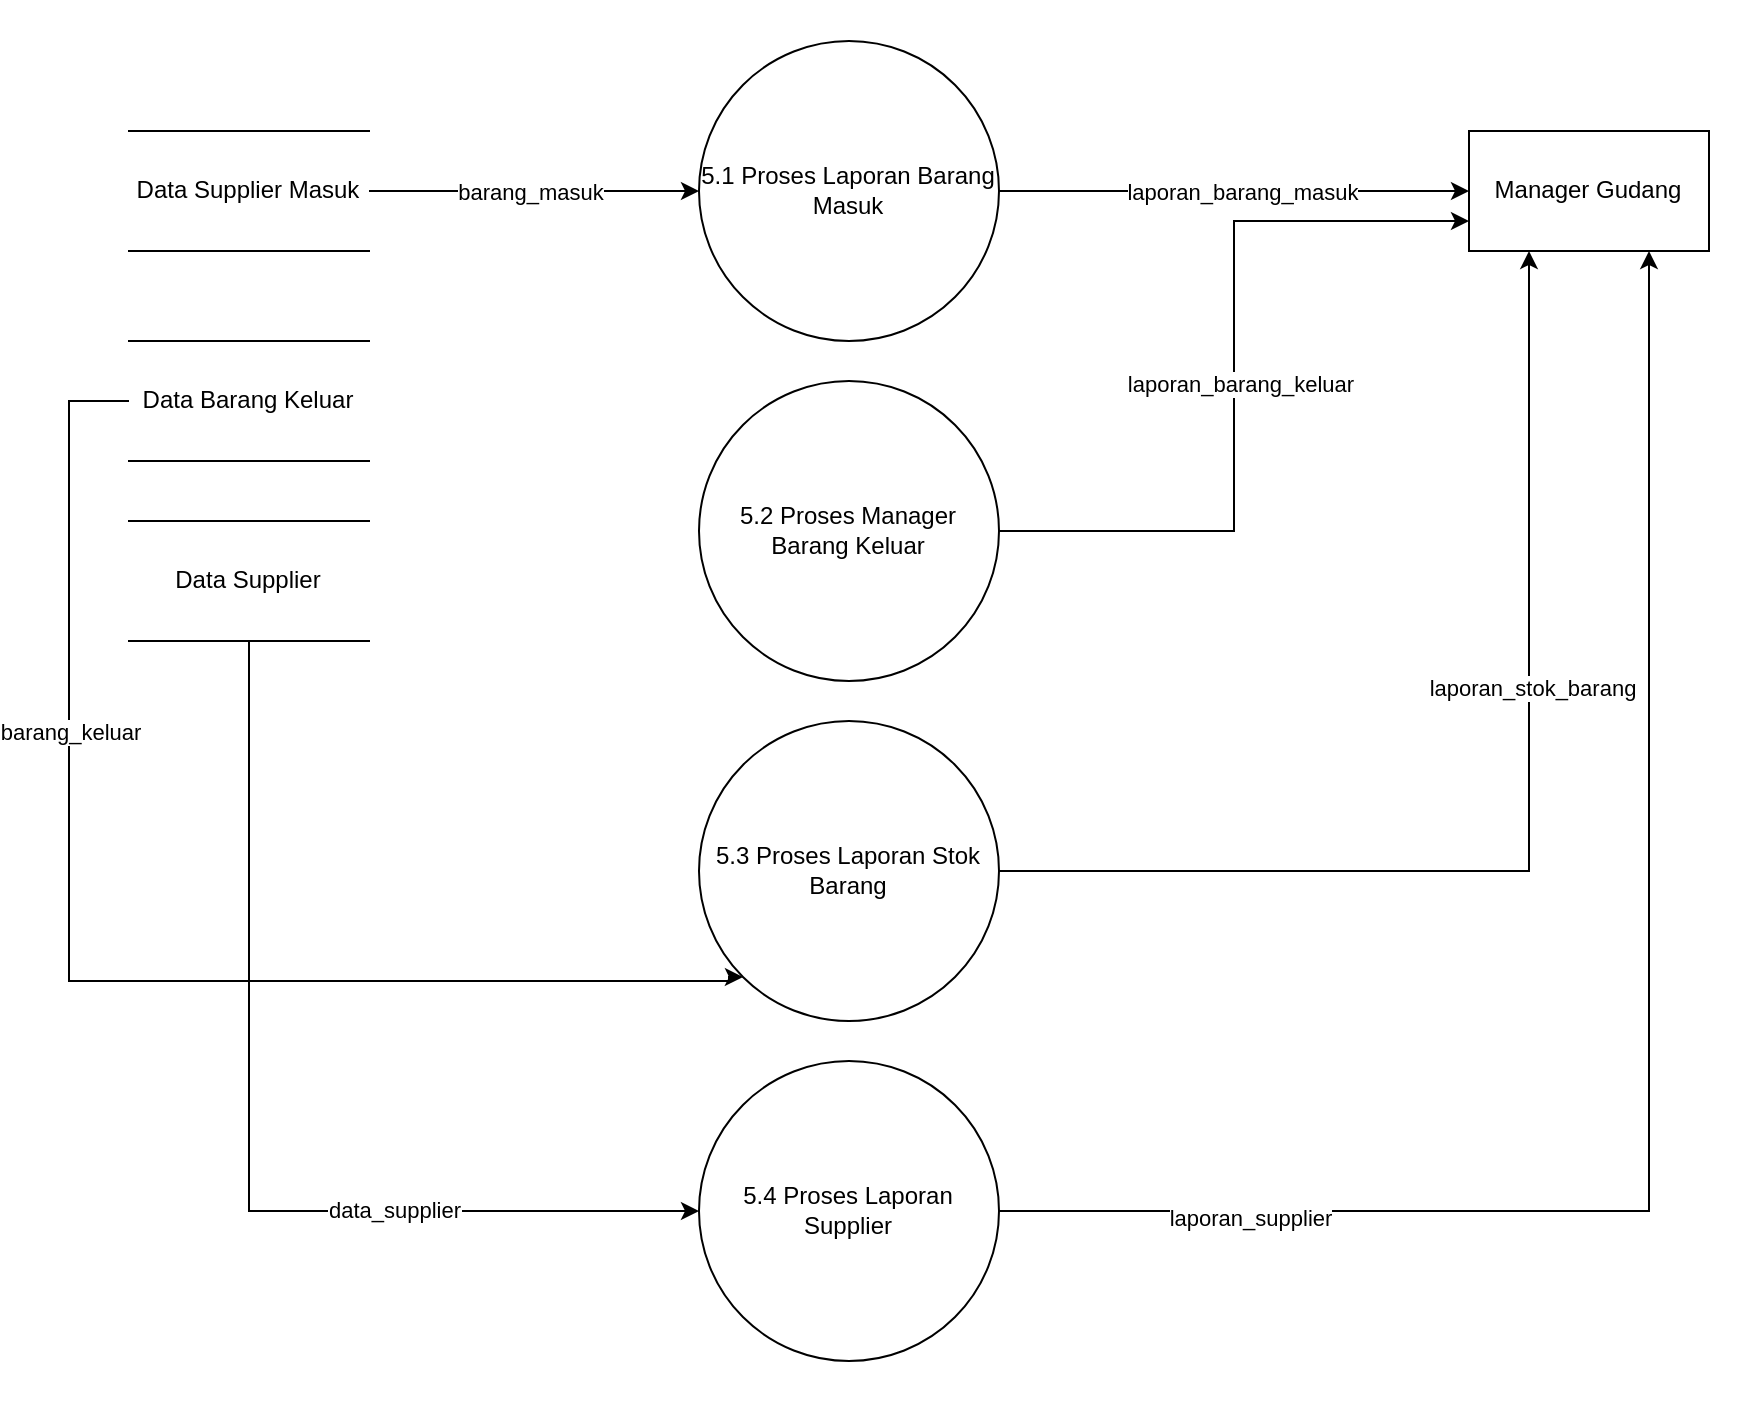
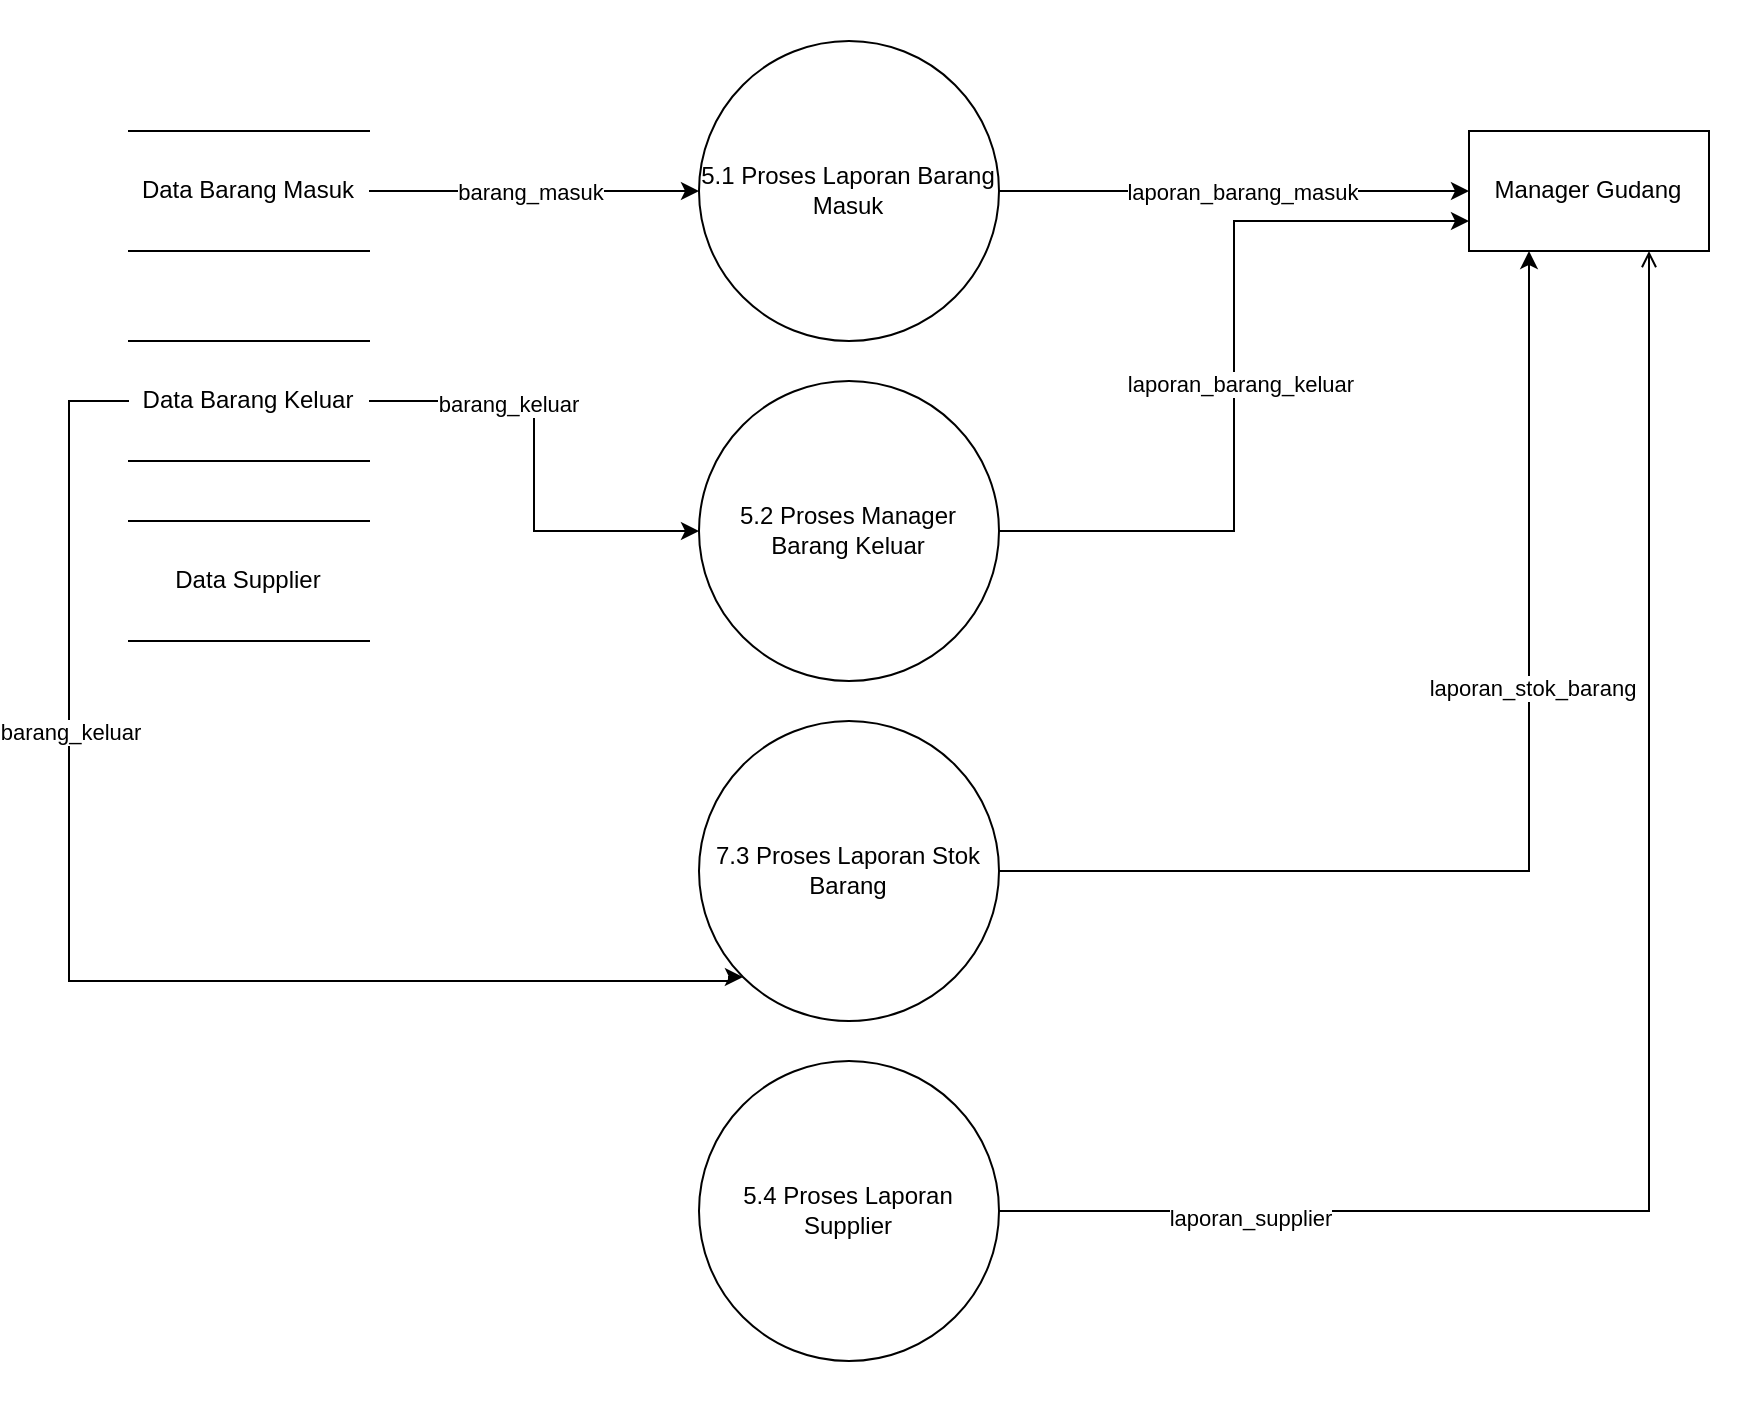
(249, 191) -> (249, 191)
(1649, 266) -> (1649, 262)
none -> (537, 531)
(849, 871) -> (849, 871)
(249, 988) -> none
